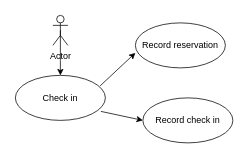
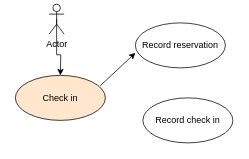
(60, 30) -> (57, 19)
(60, 98) -> (60, 98)
(120, 115) -> none
